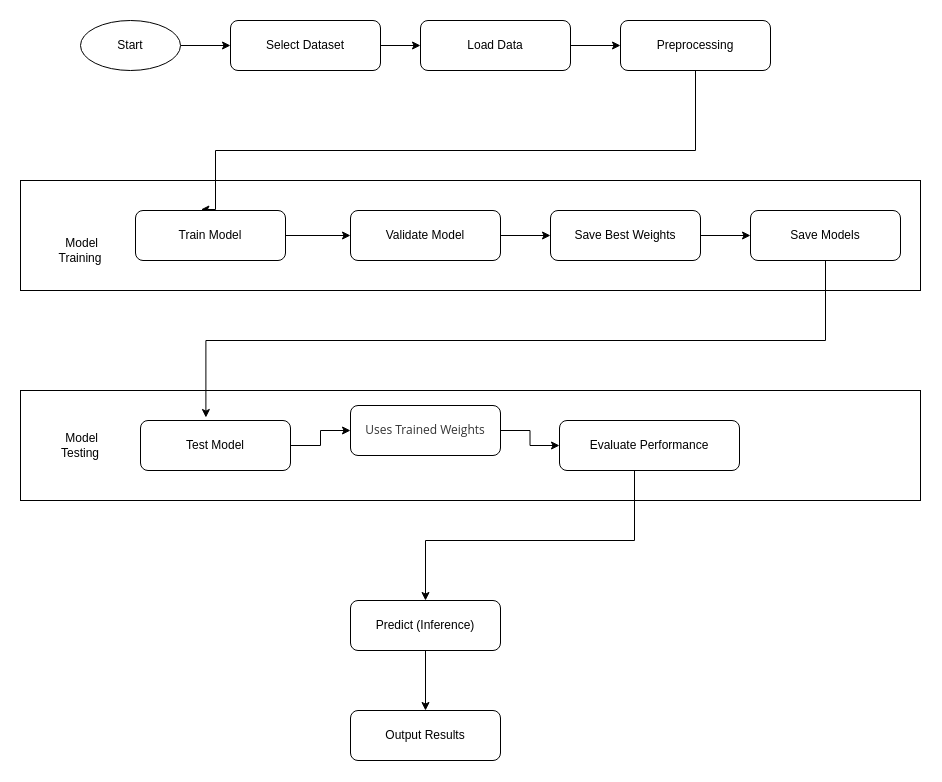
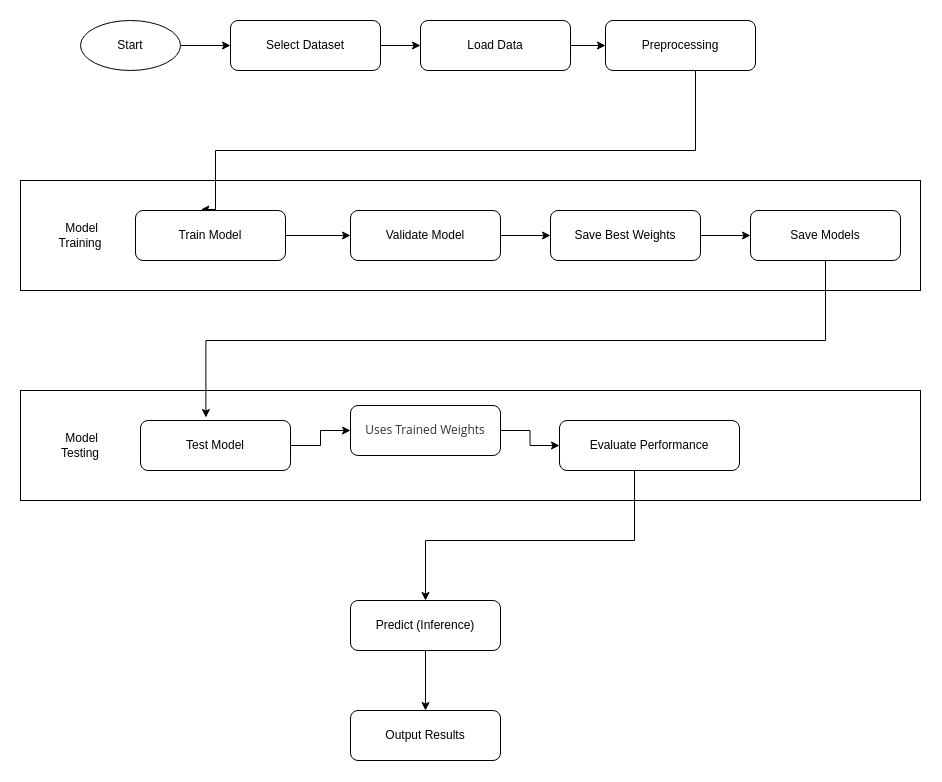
(696, 46) -> (681, 46)
(81, 251) -> (81, 236)
